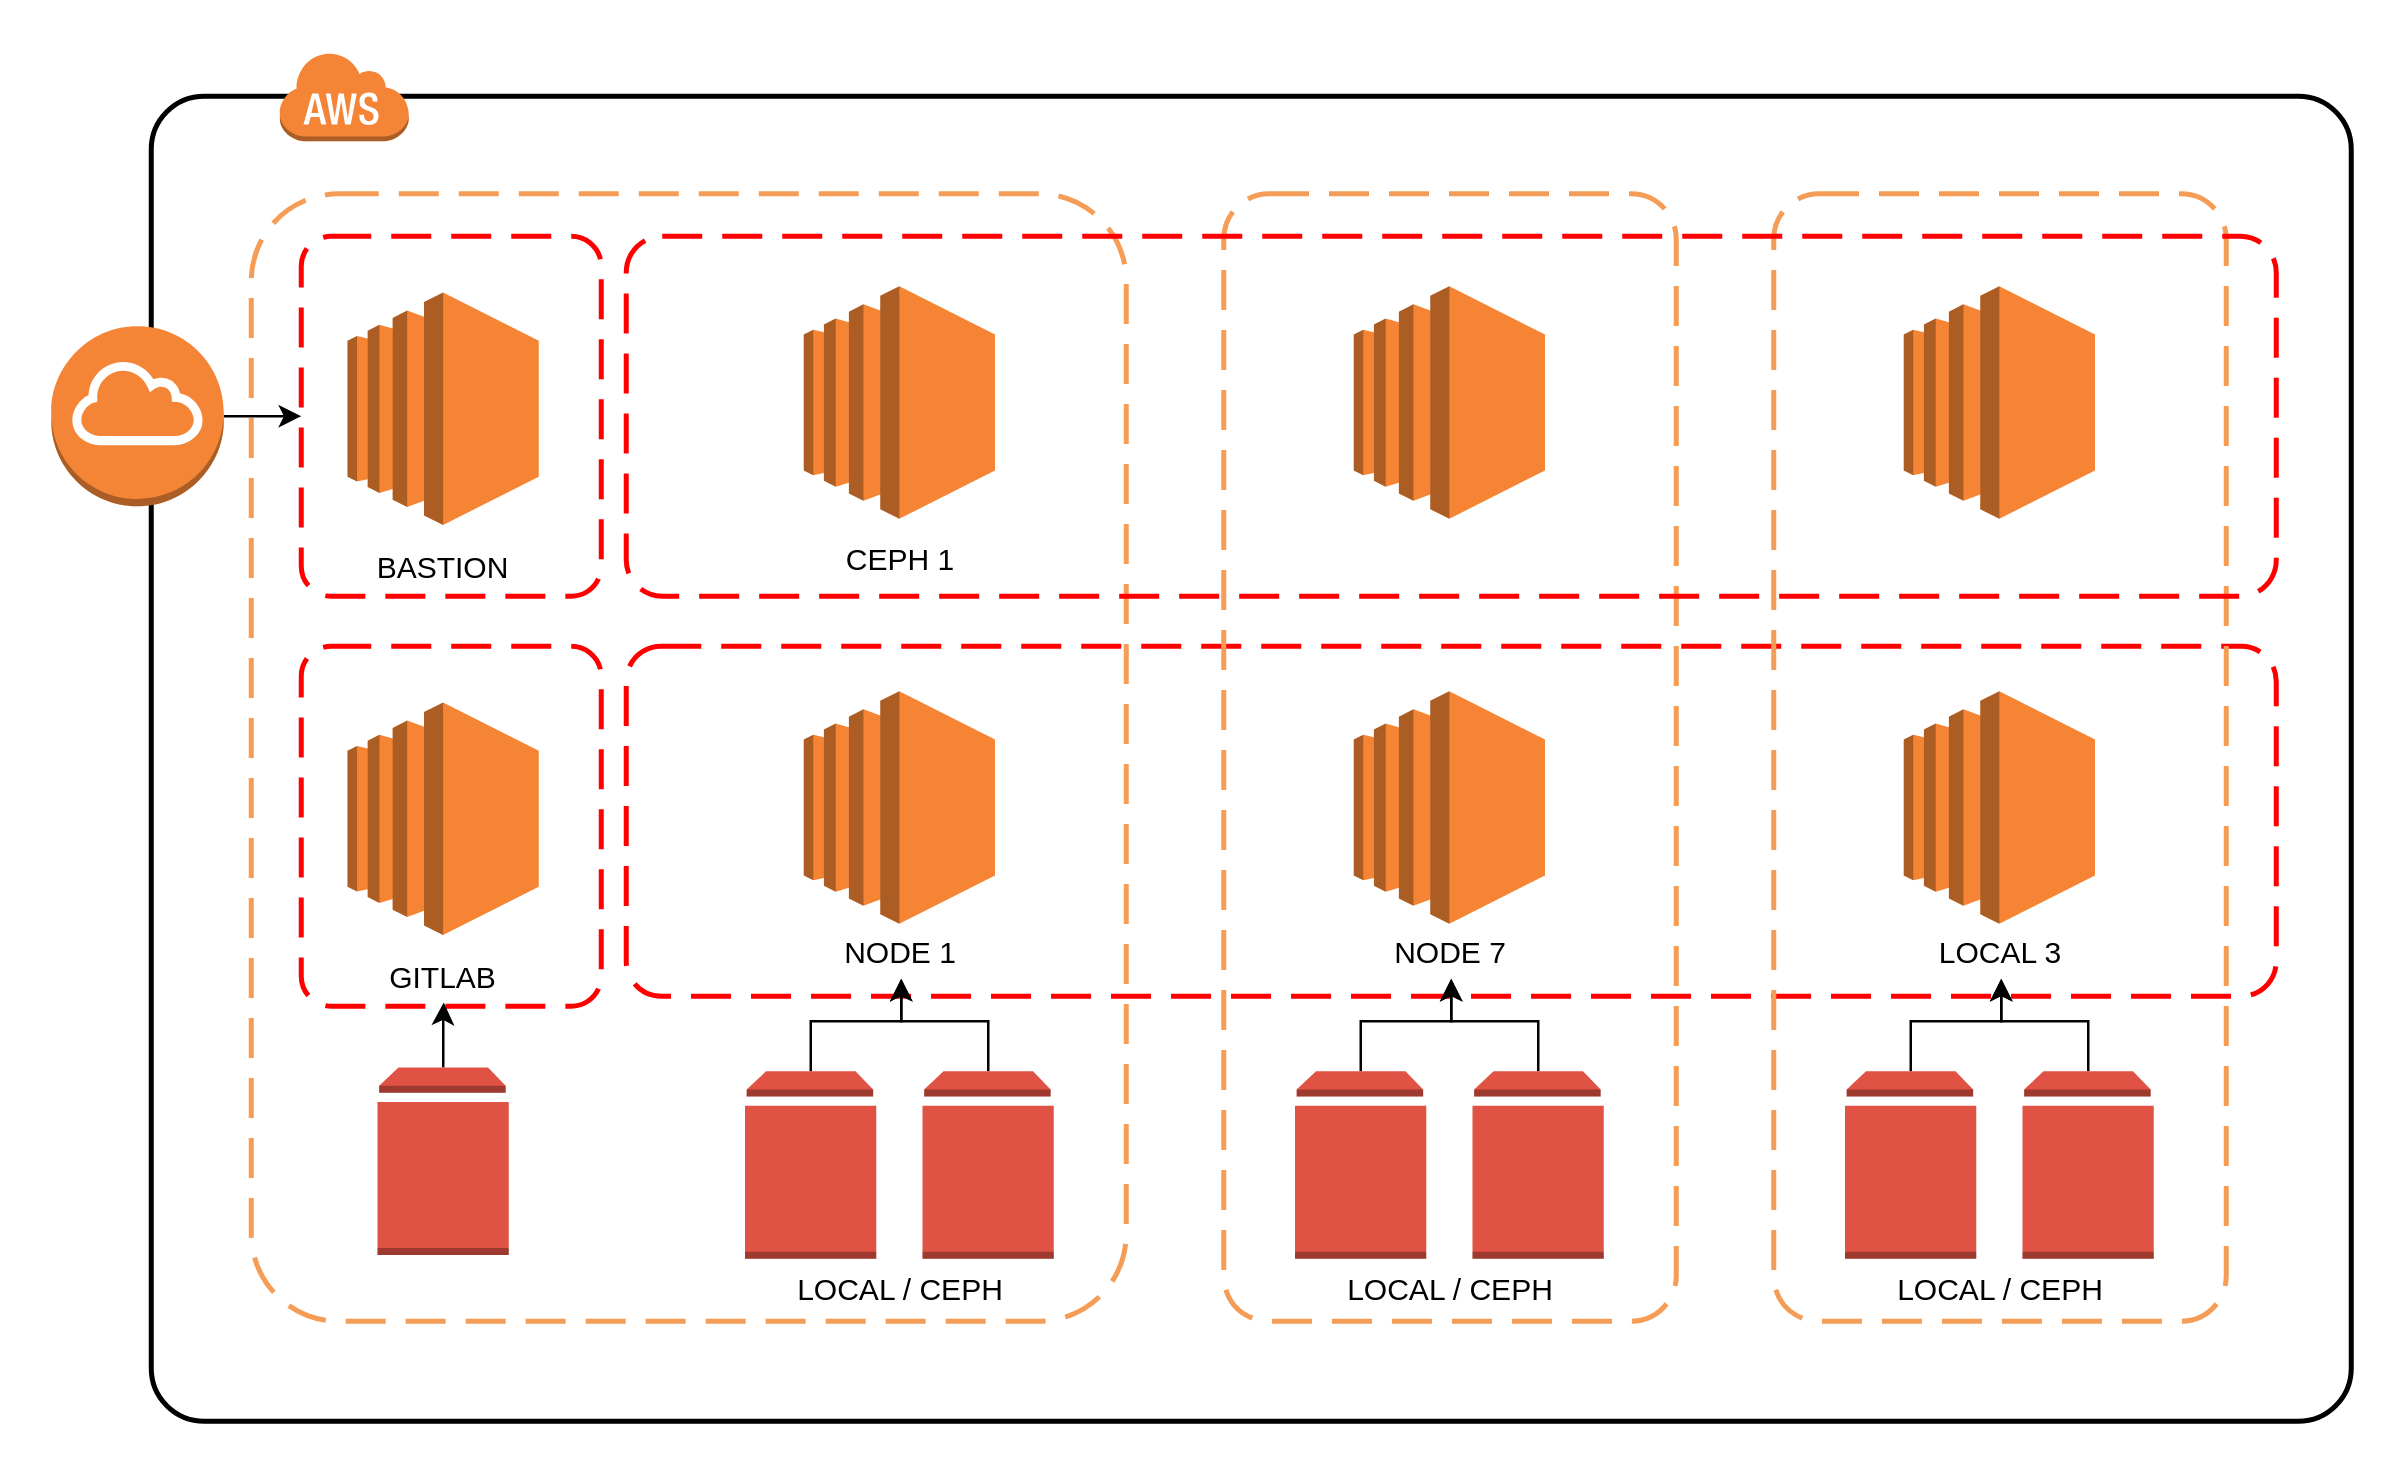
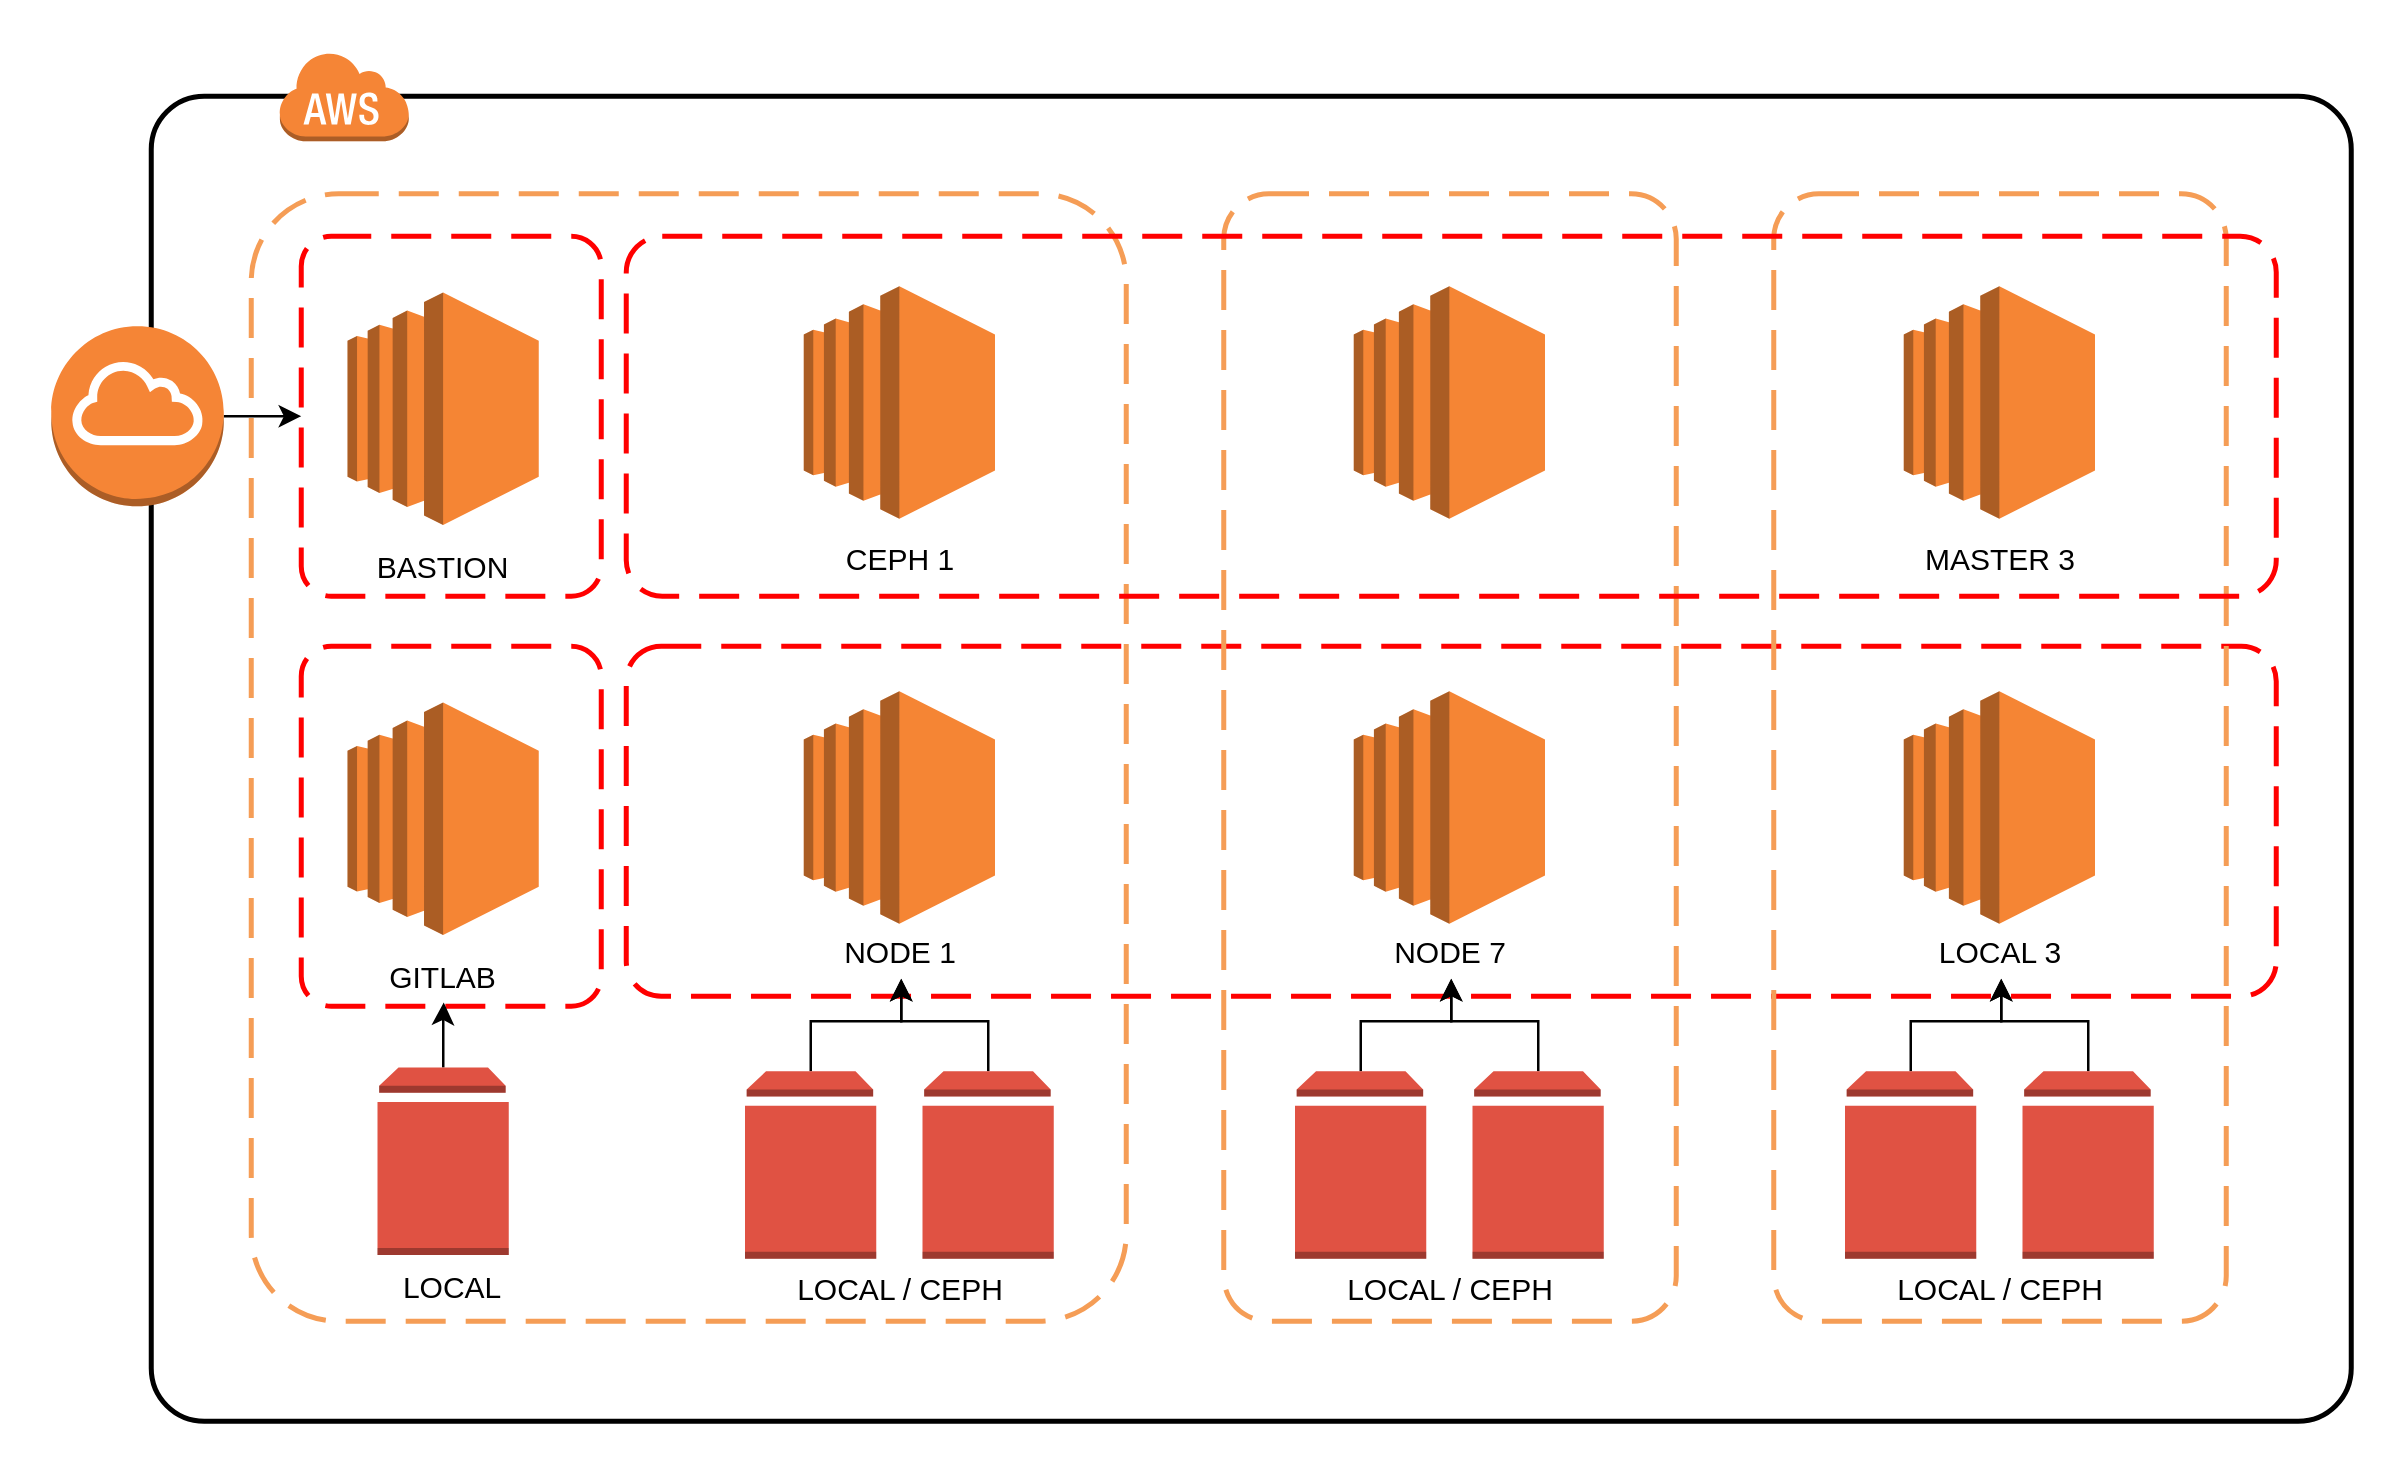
none -> (2000, 561)
none -> (458, 1288)
